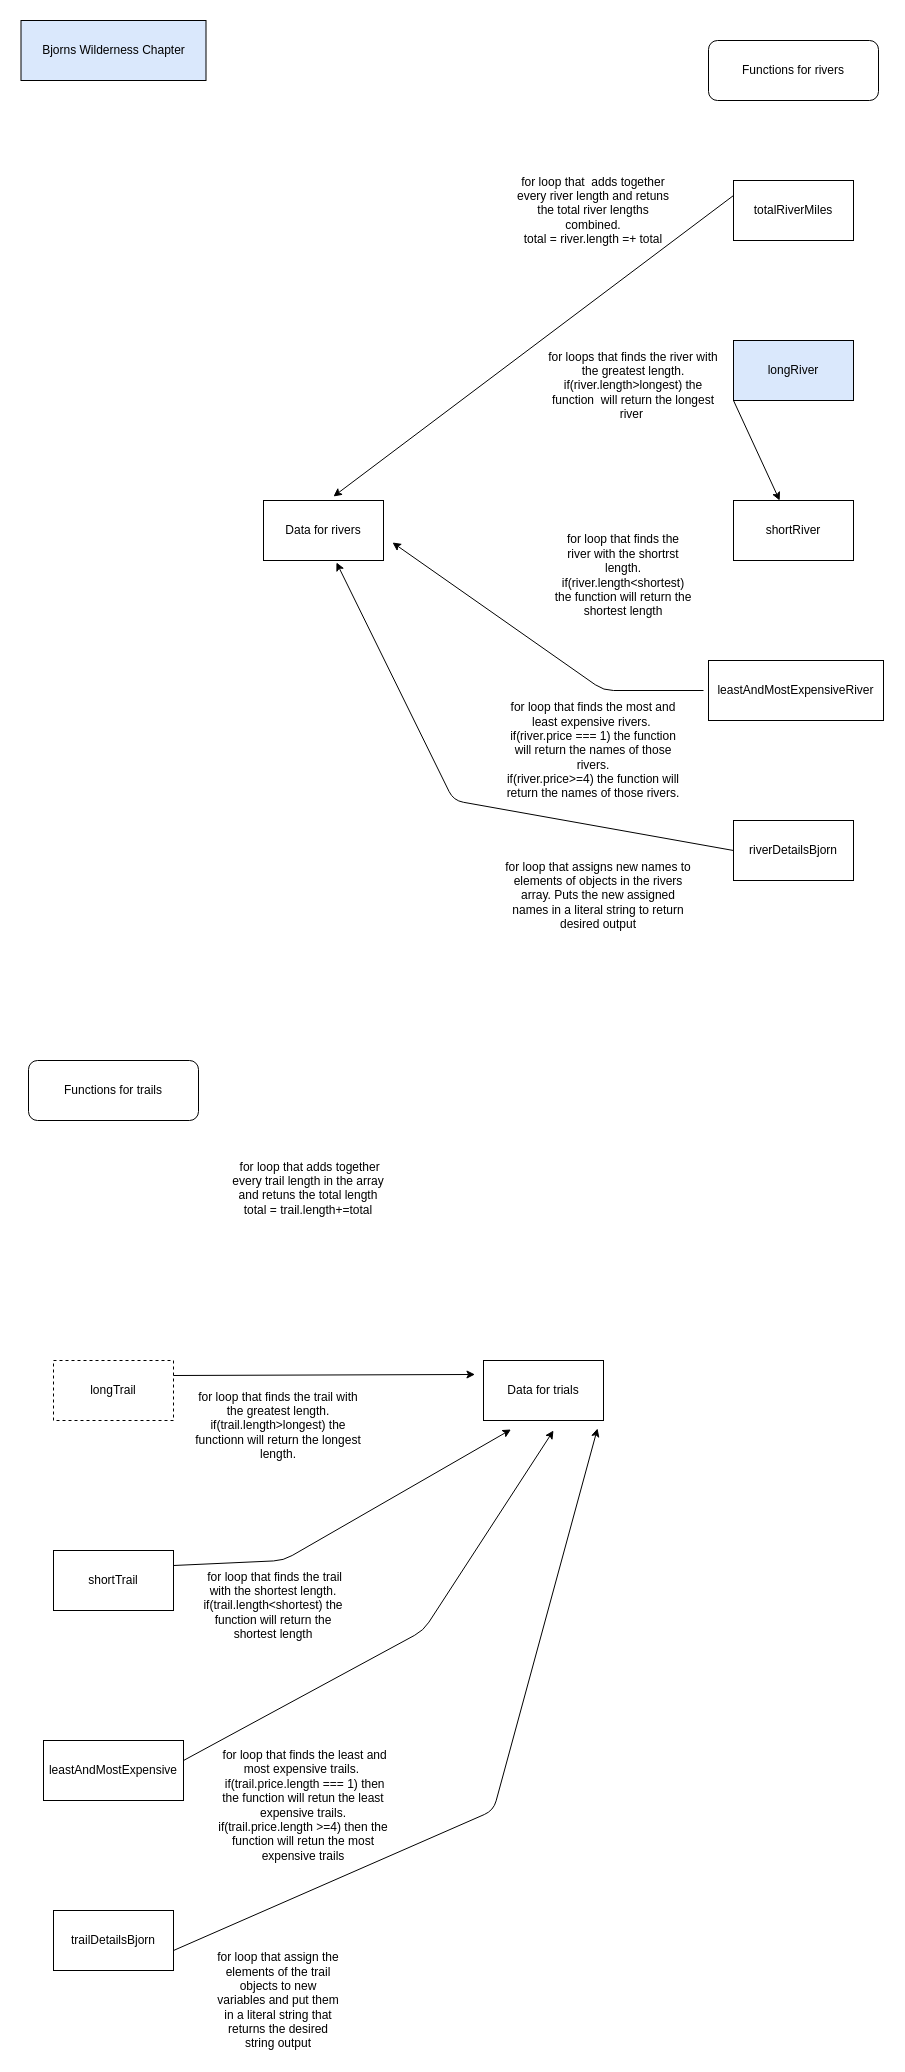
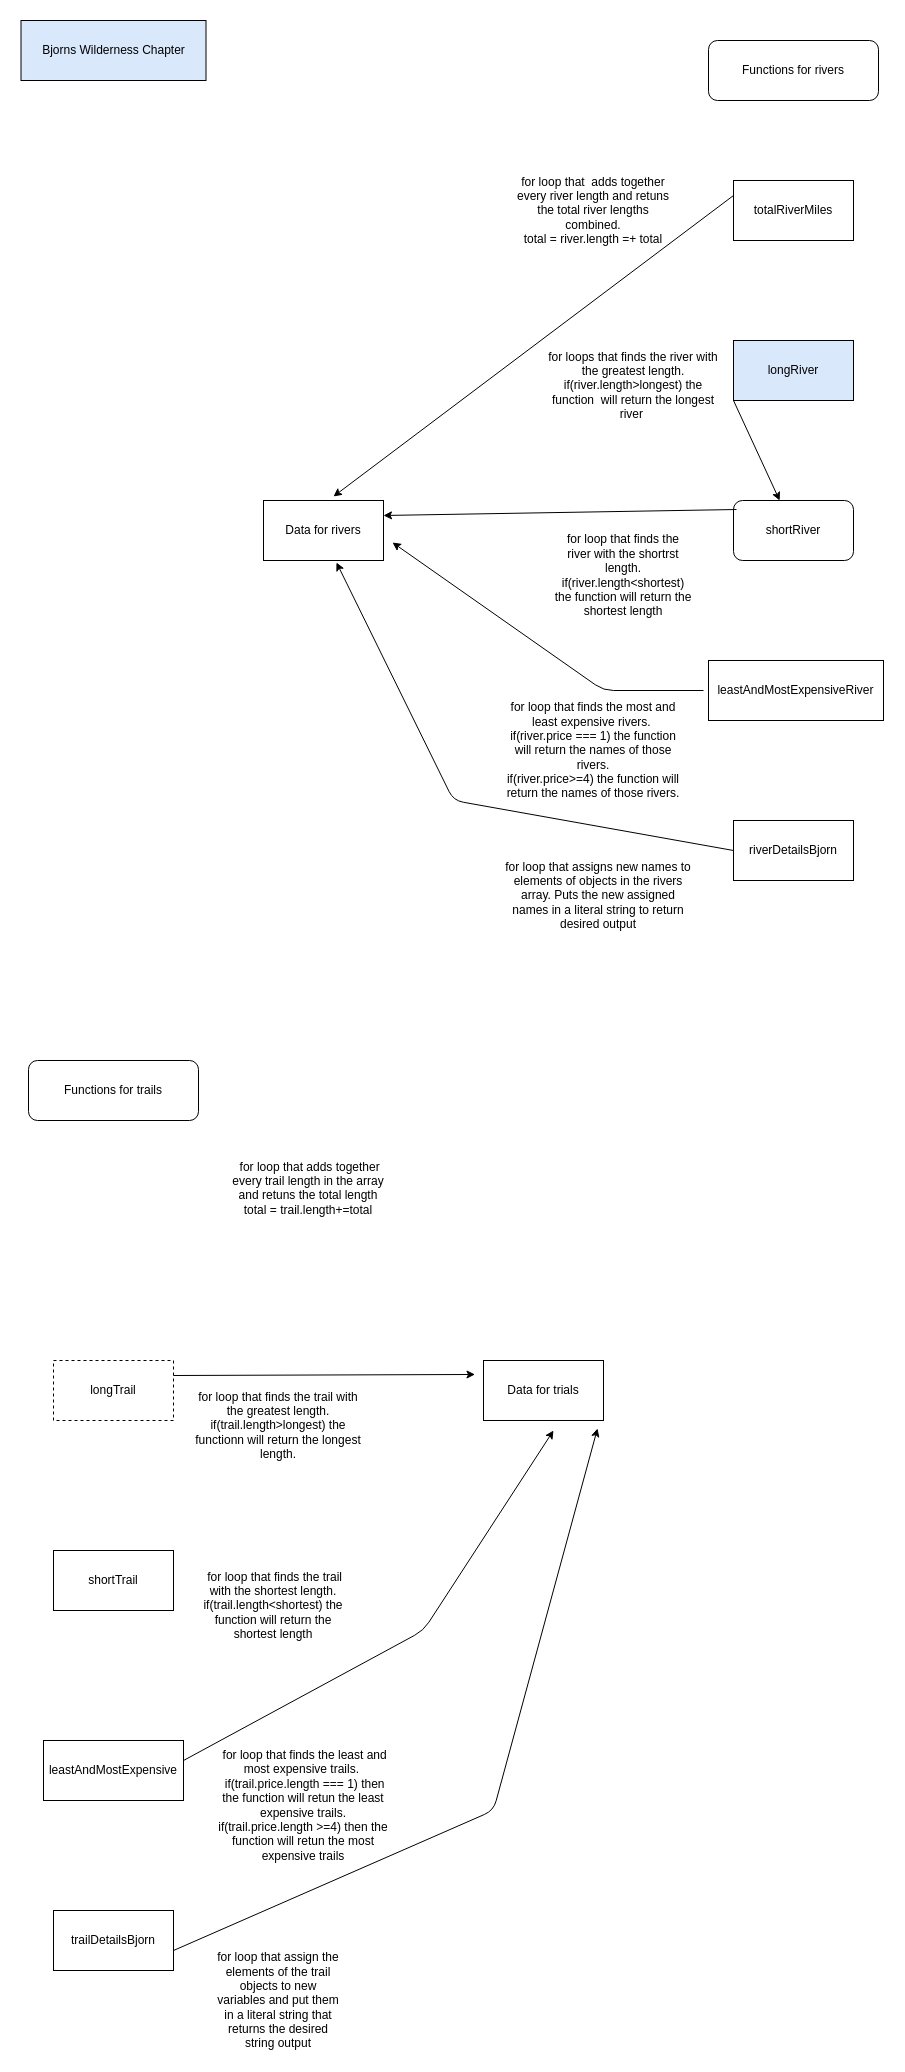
none -> (563, 512)
(794, 531) -> (794, 531)
(351, 1522) -> none
